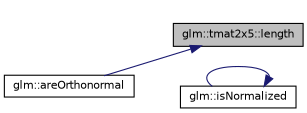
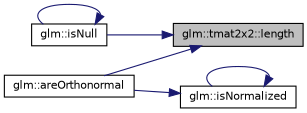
none -> (69, 35)
(238, 35) -> (238, 35)
none -> (152, 91)
